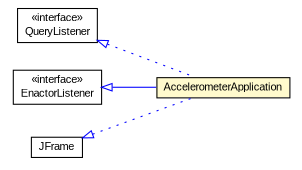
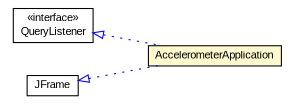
(57, 87) -> none
